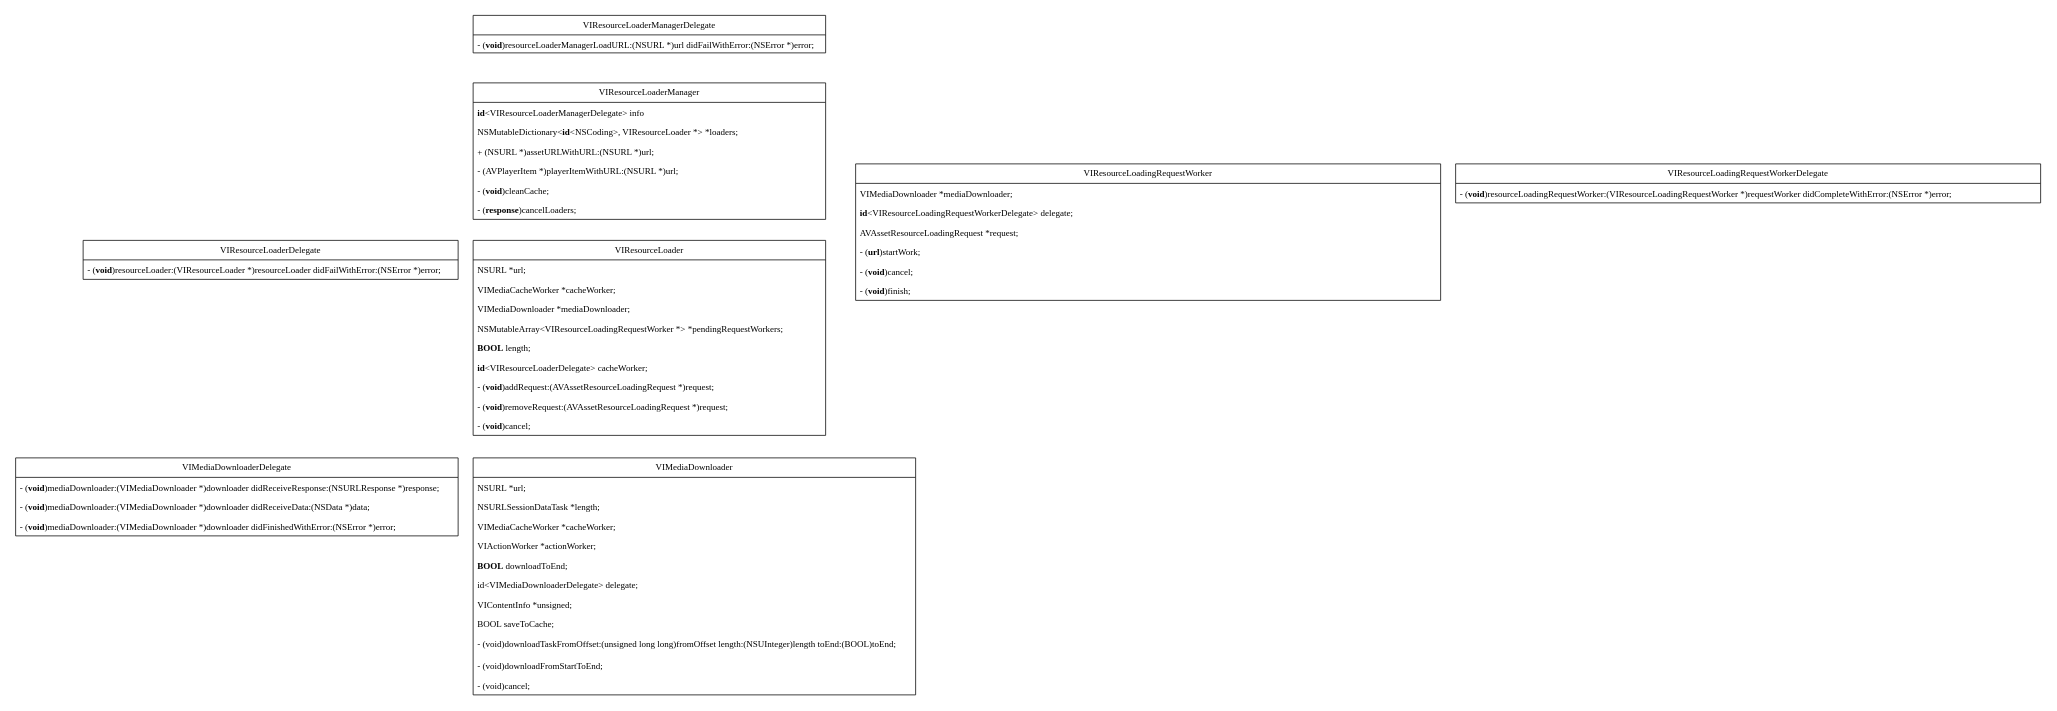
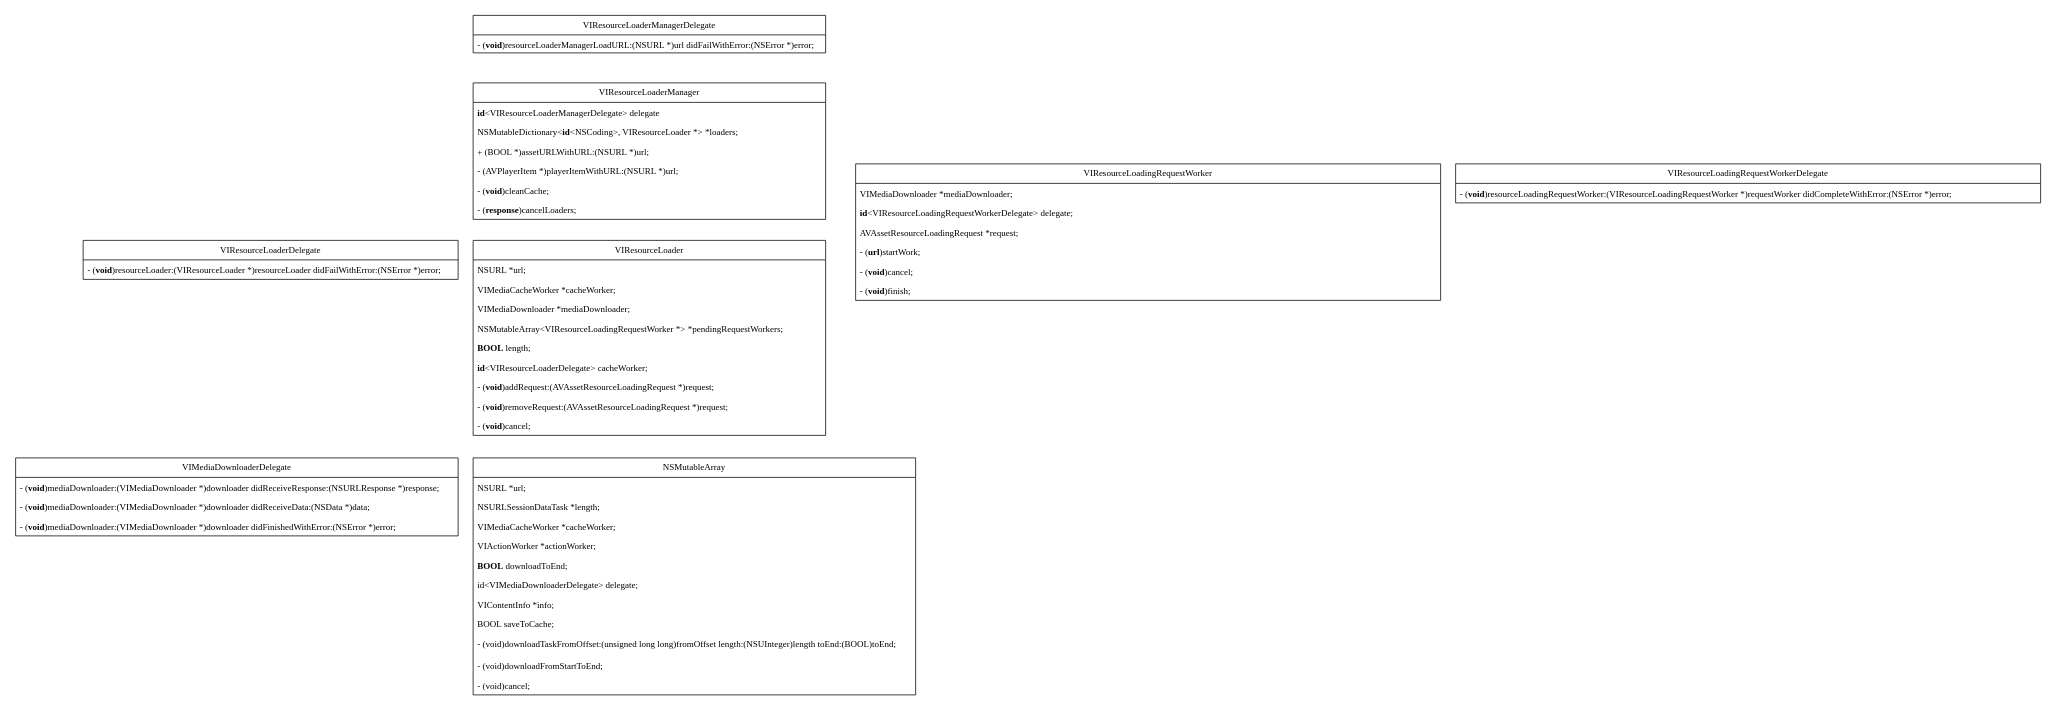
(573, 113) -> (584, 113)
(570, 152) -> (567, 152)
(694, 468) -> (694, 468)
(534, 605) -> (524, 605)
